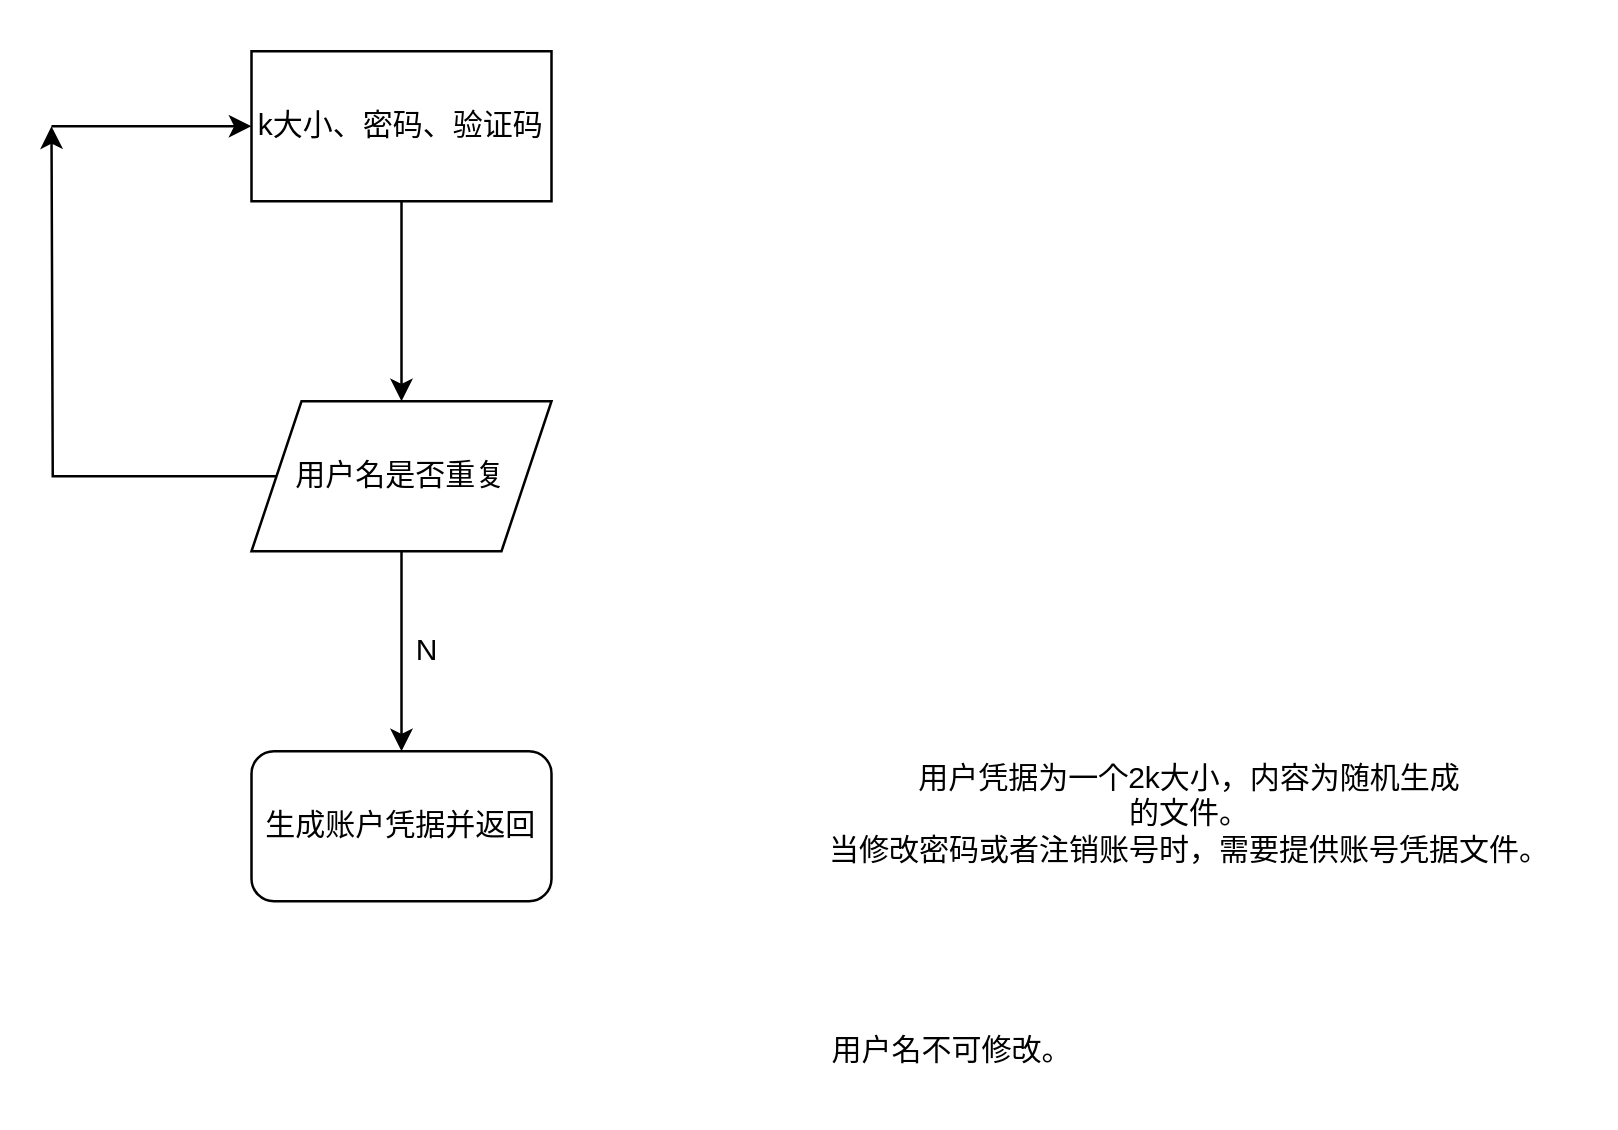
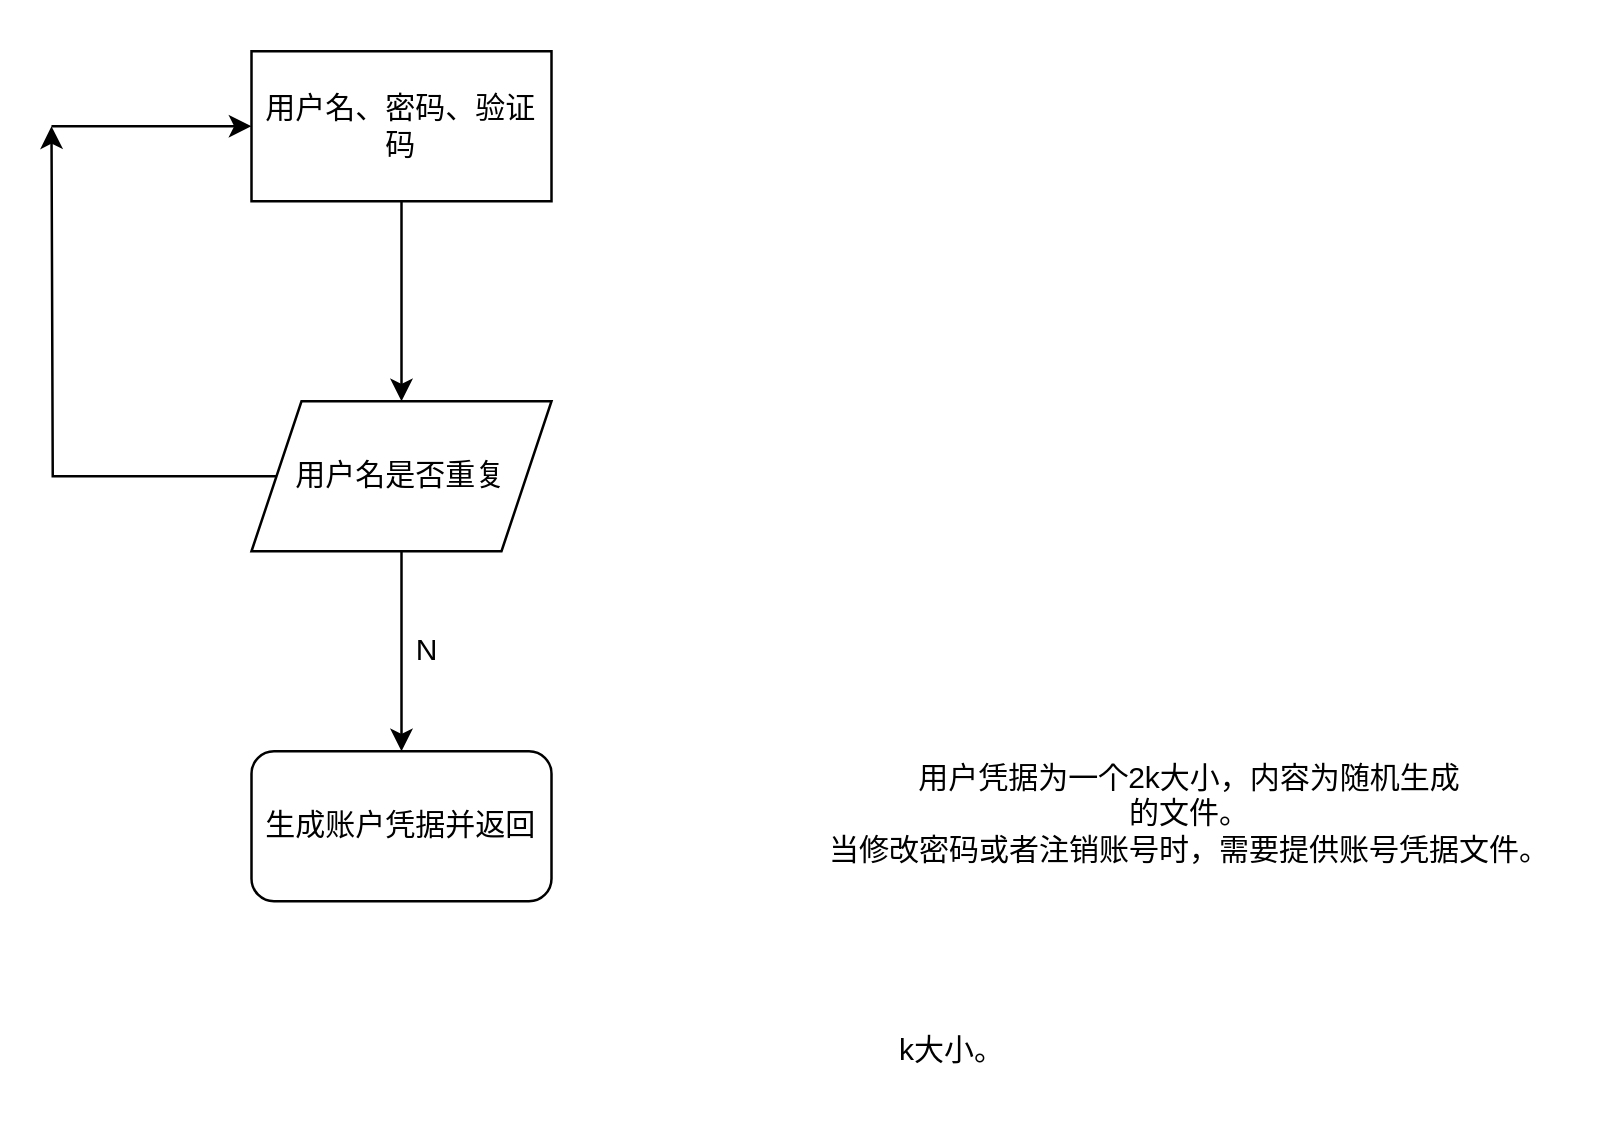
(401, 126) -> (401, 126)
(953, 1051) -> (953, 1051)
